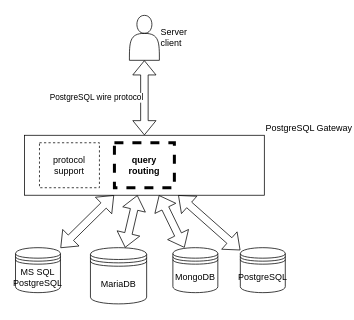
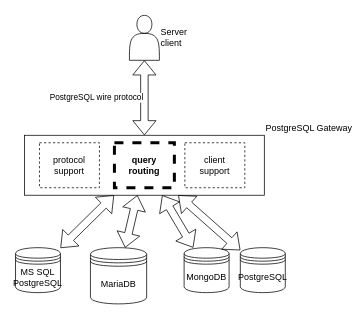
none -> (215, 165)
(195, 270) -> (207, 270)
